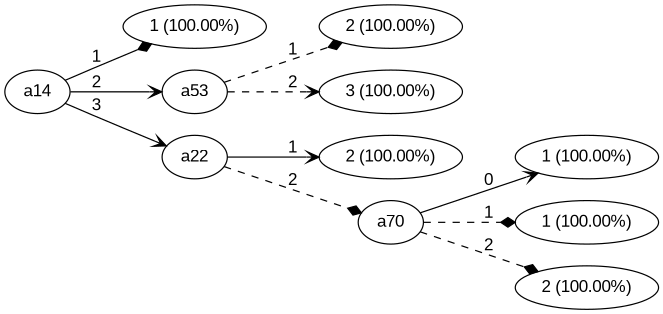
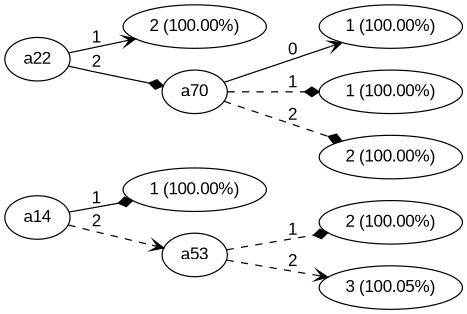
(110, 92) -> (110, 235)
(391, 92) -> (391, 288)
(110, 122) -> none
(286, 187) -> (108, 75)
